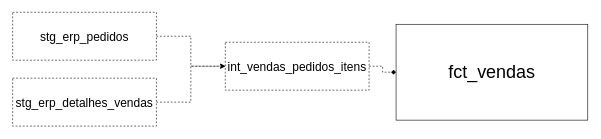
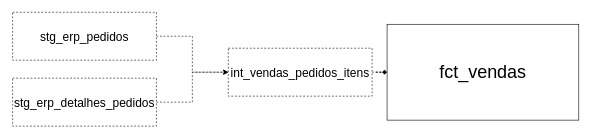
(297, 66) -> (300, 72)
(492, 72) -> (483, 72)
(84, 102) -> (84, 102)
